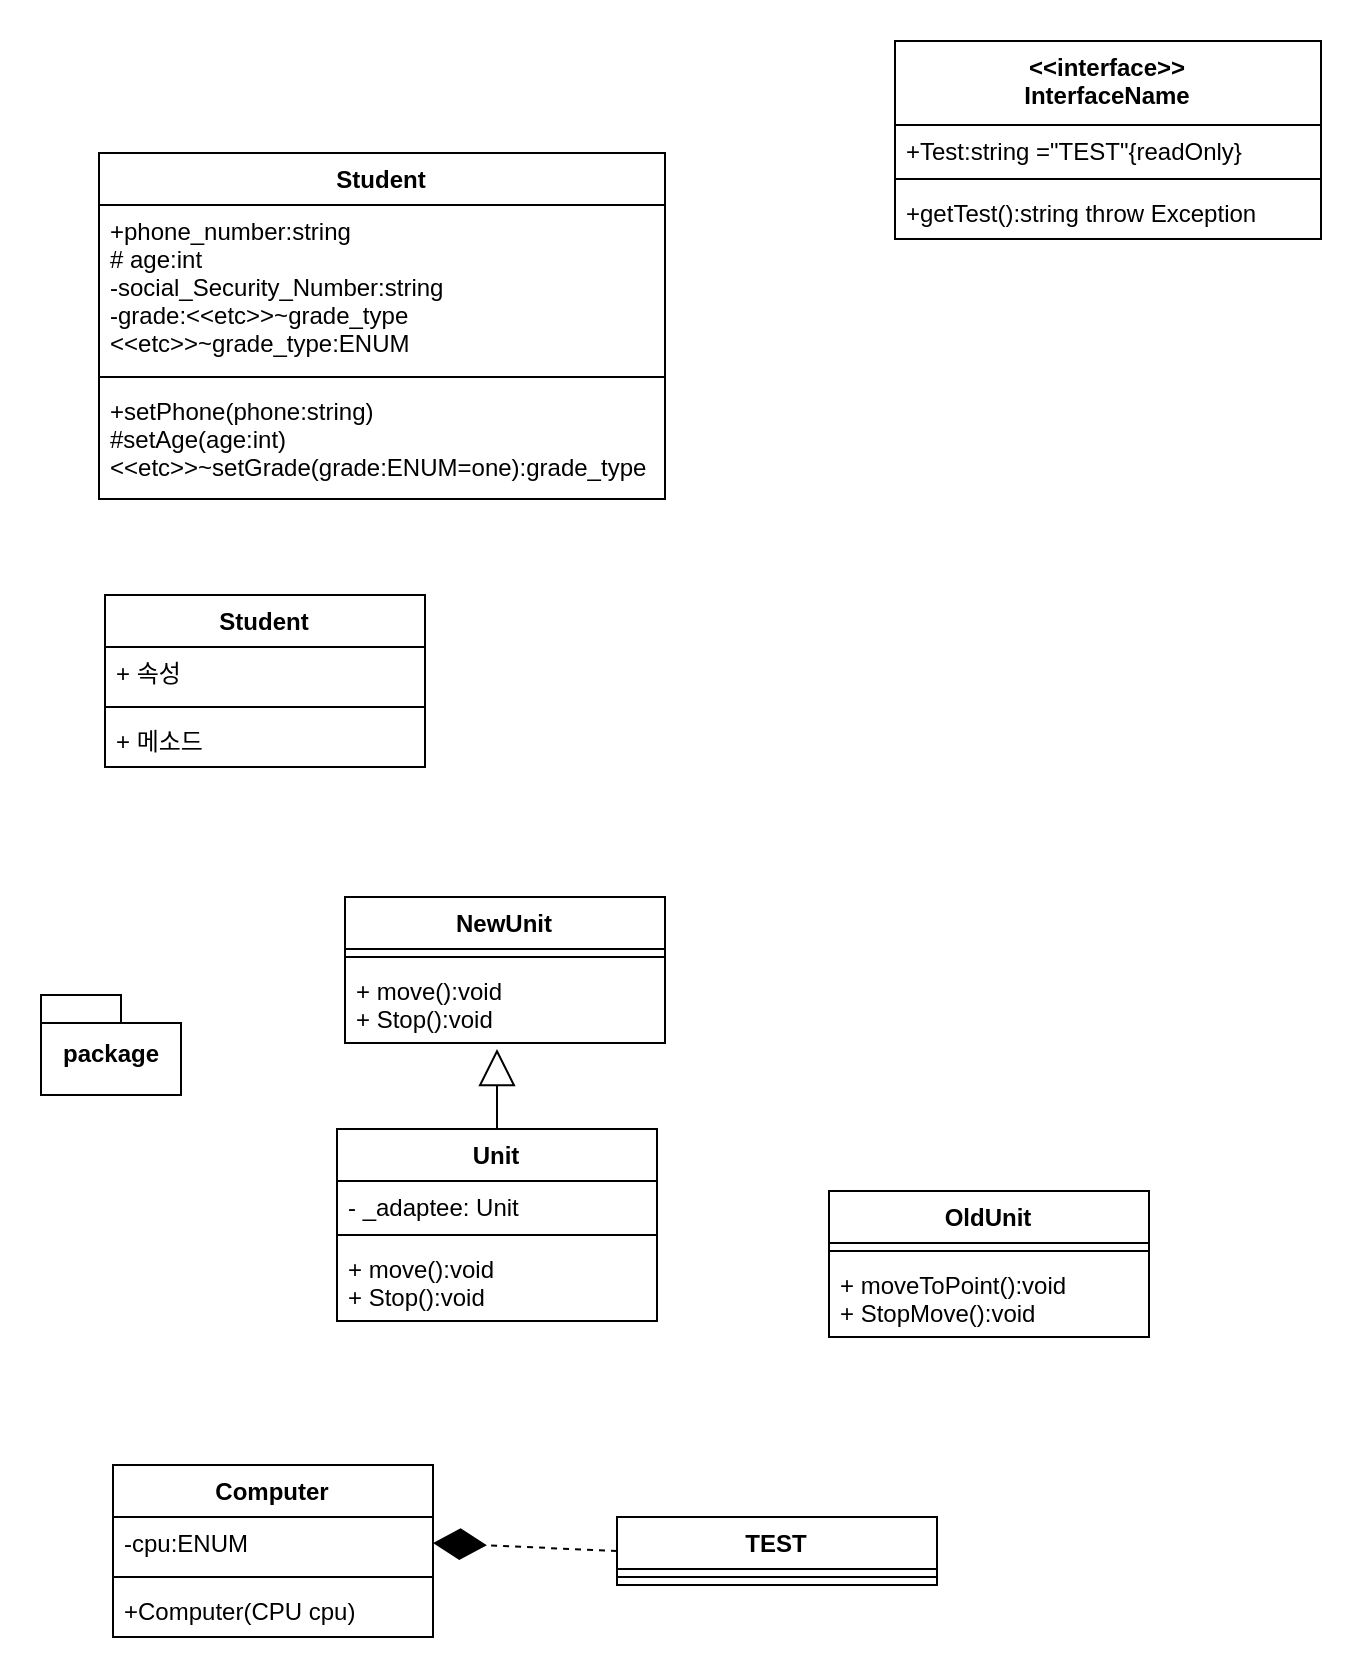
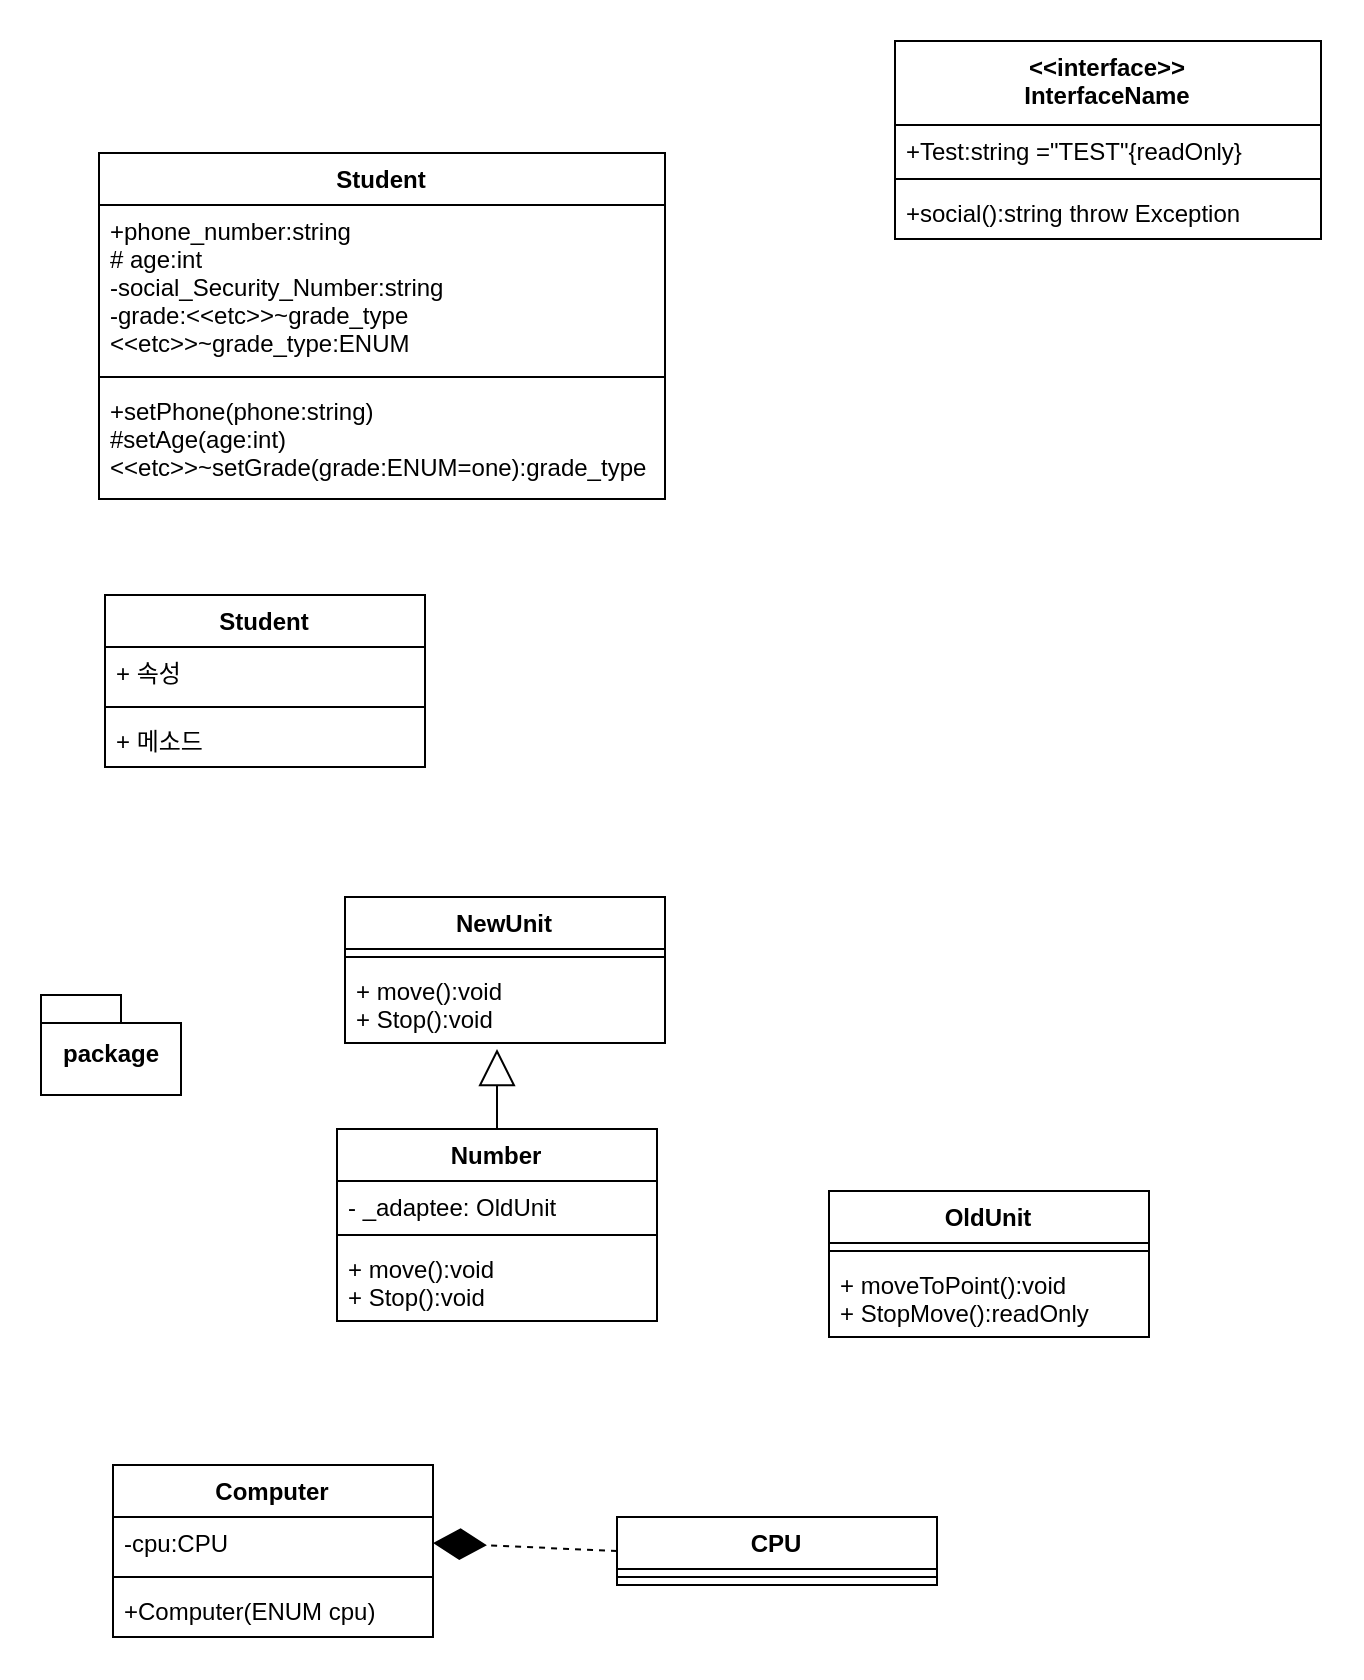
(1112, 214) -> (1099, 214)
(496, 1156) -> (496, 1156)
(443, 1208) -> (460, 1208)
(962, 1286) -> (962, 1286)
(181, 1544) -> (175, 1544)
(776, 1544) -> (776, 1544)
(242, 1612) -> (249, 1612)
